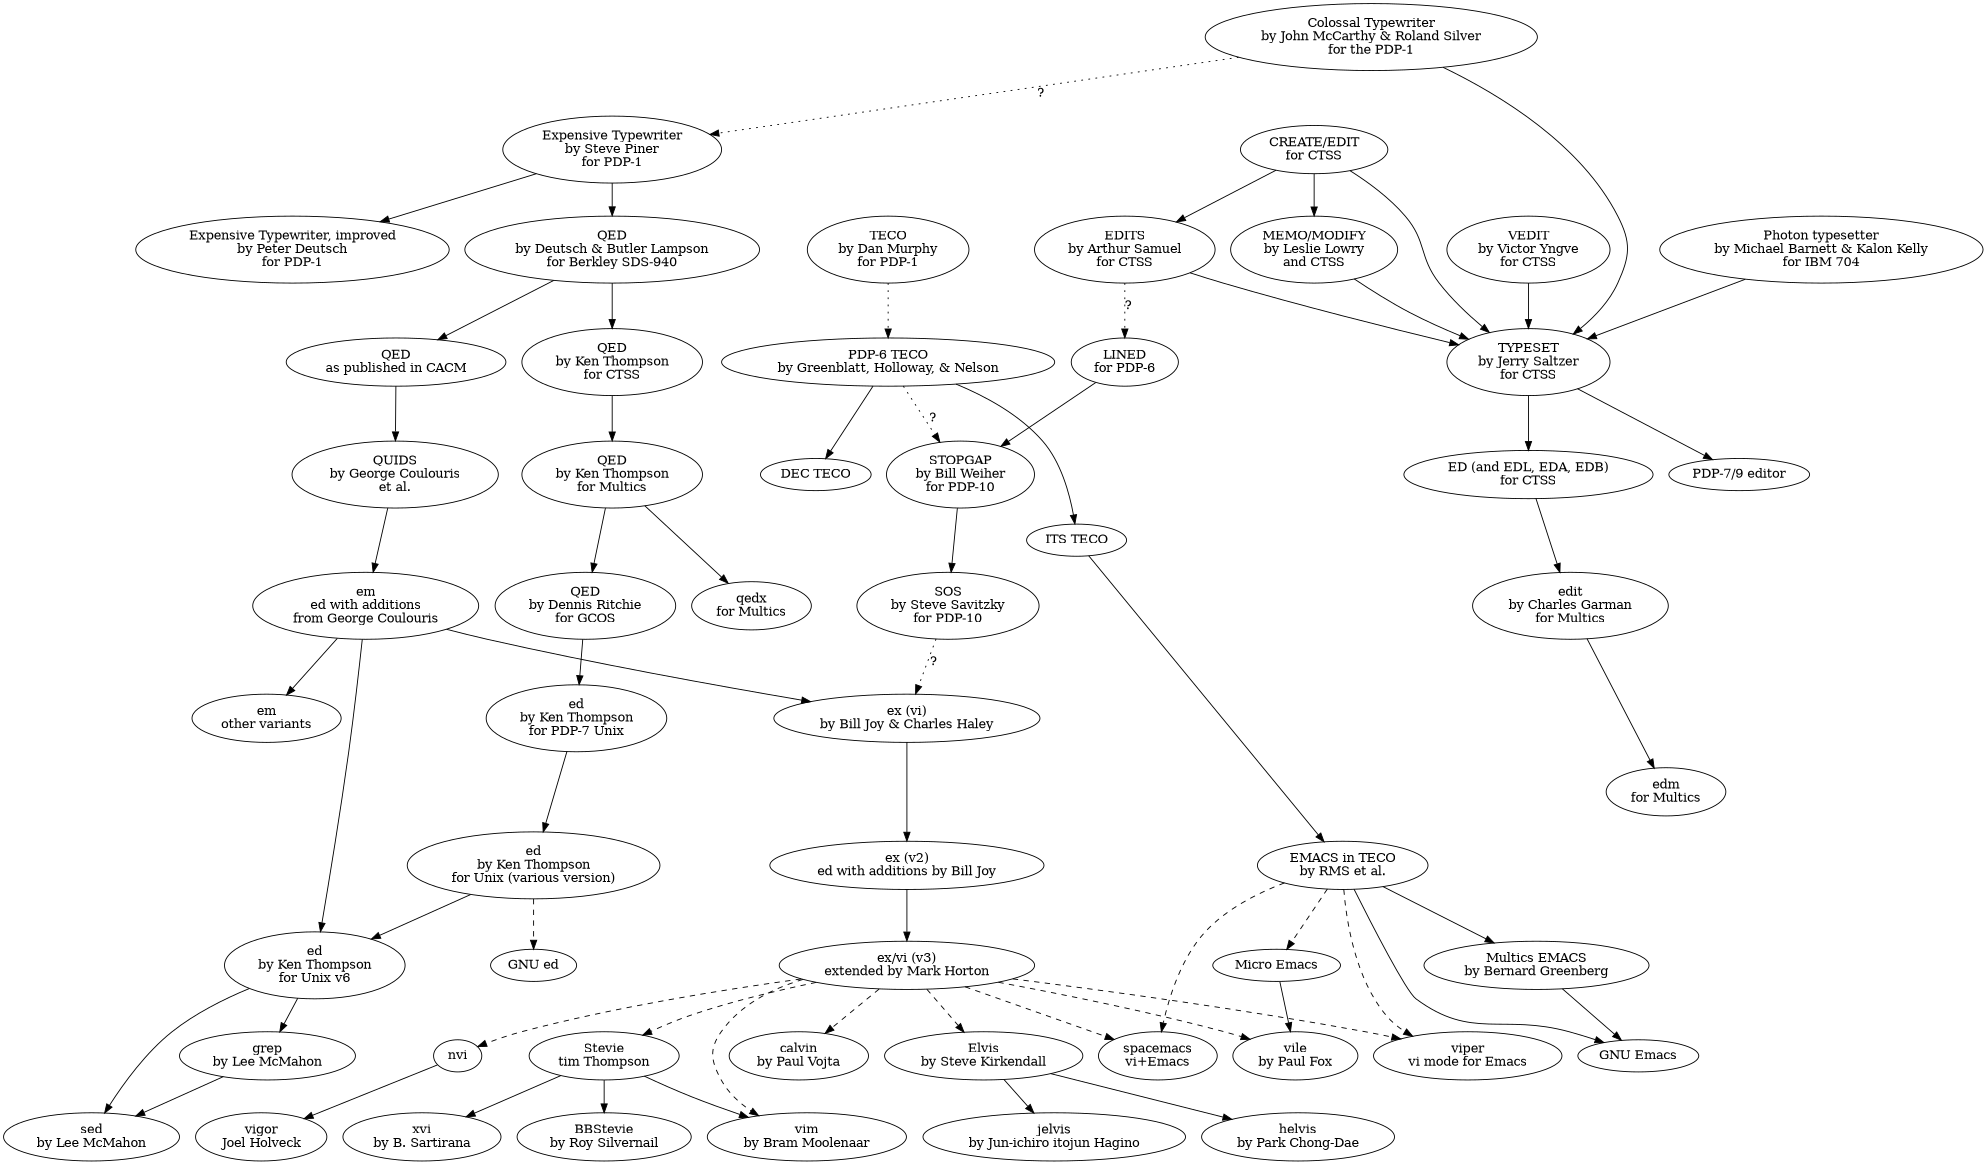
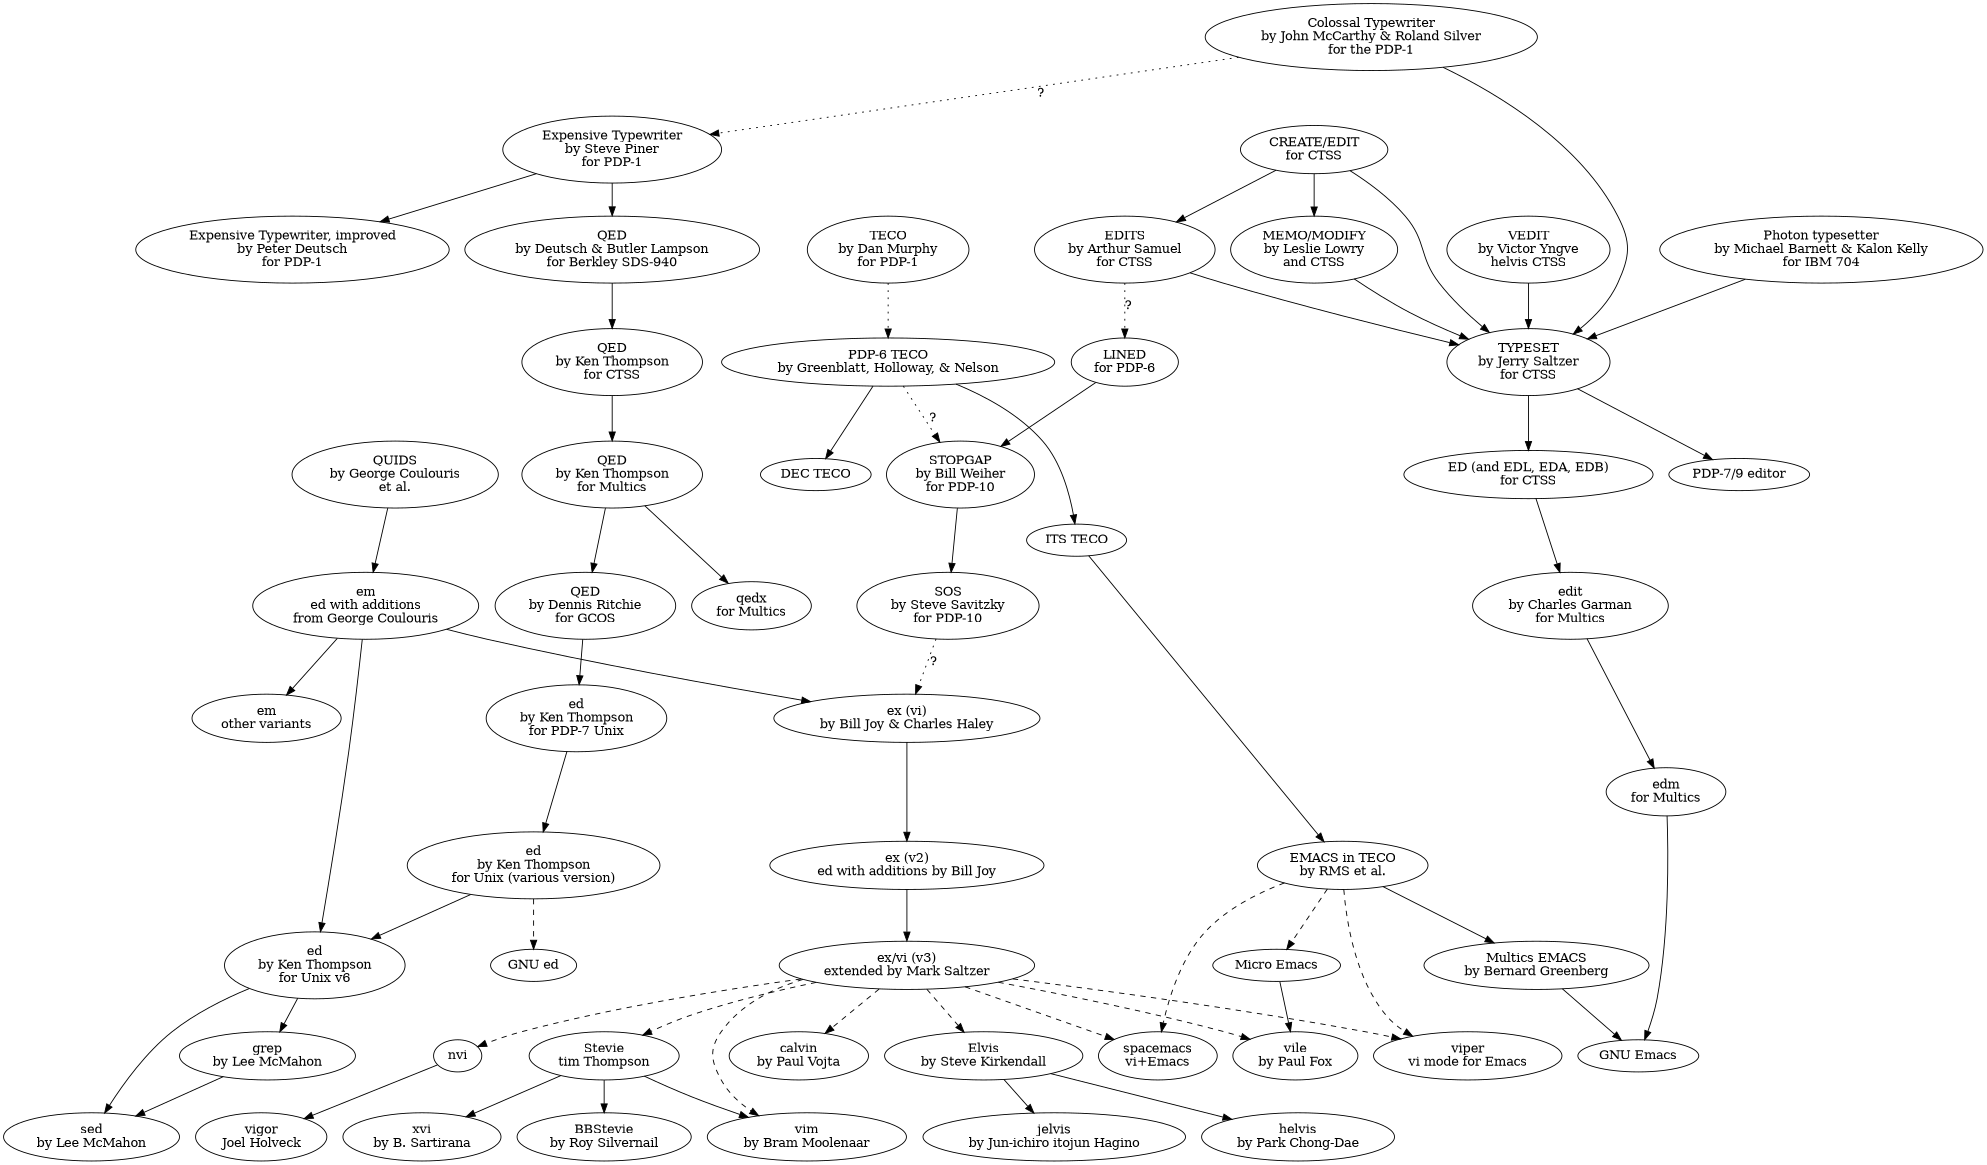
(1528, 250) -> (1528, 250)
(396, 362) -> none
(907, 965) -> (907, 965)
(1442, 1014) -> (1666, 924)
